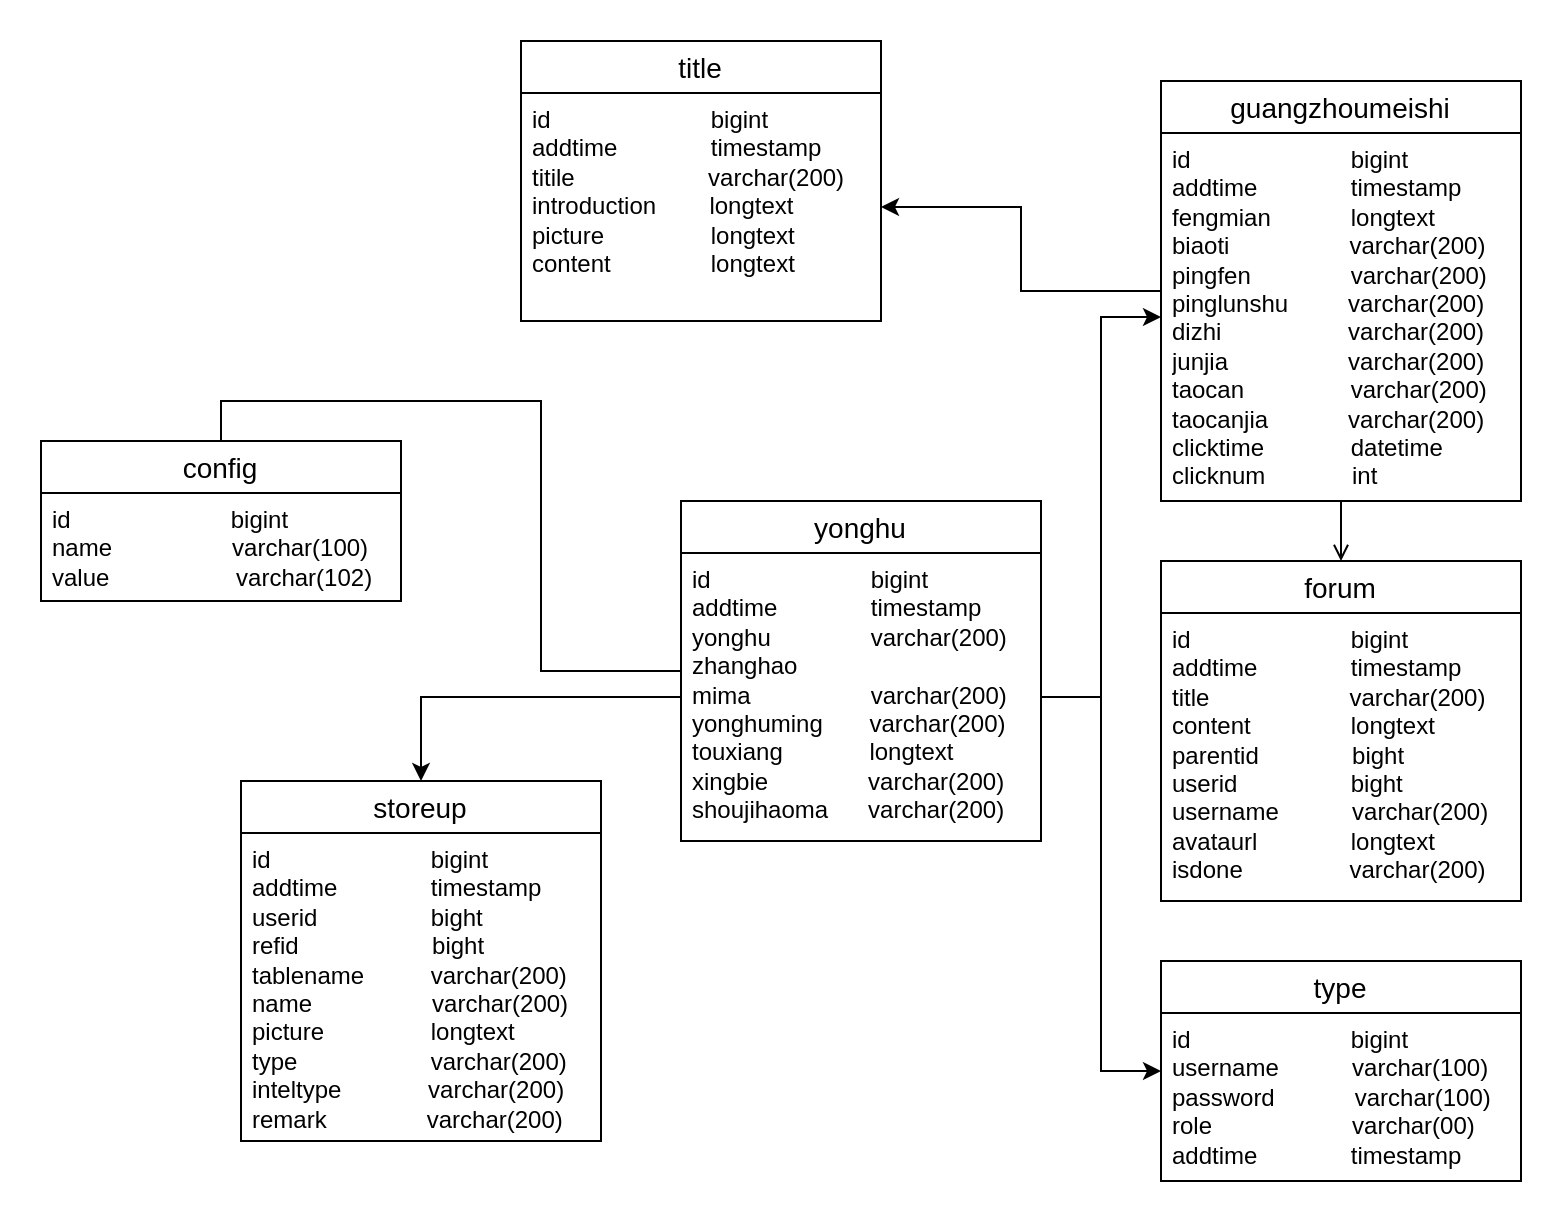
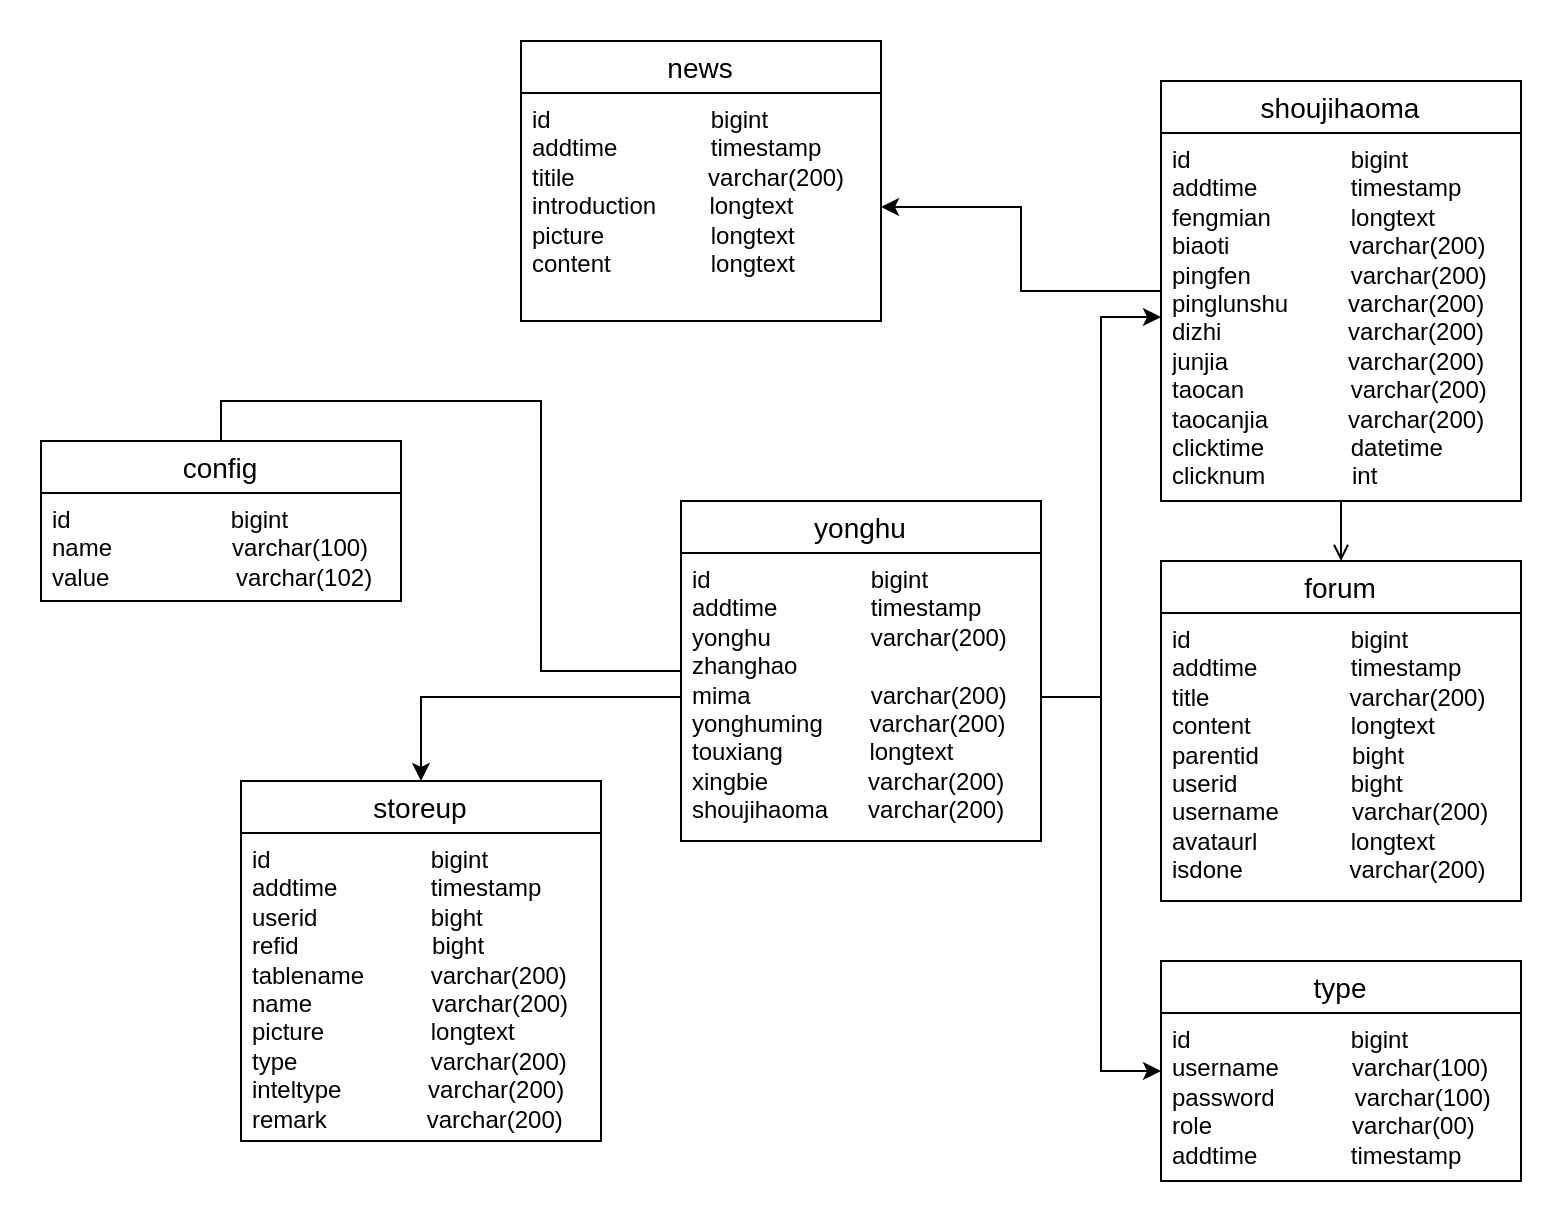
(700, 69) -> (700, 69)
(1340, 109) -> (1340, 109)
